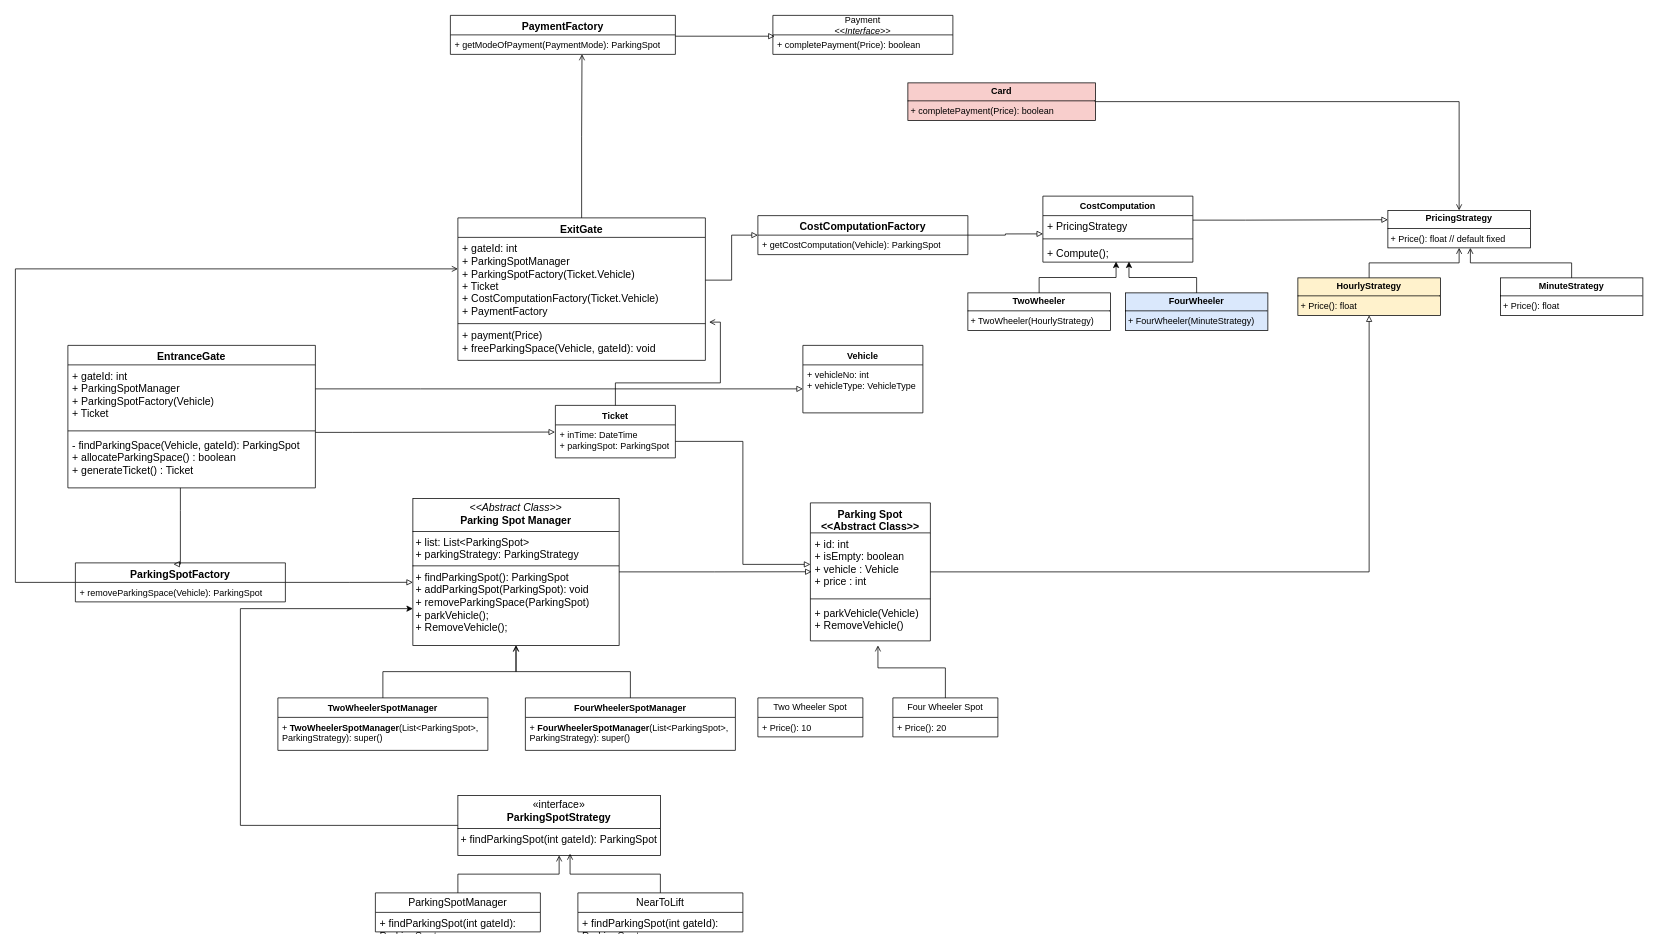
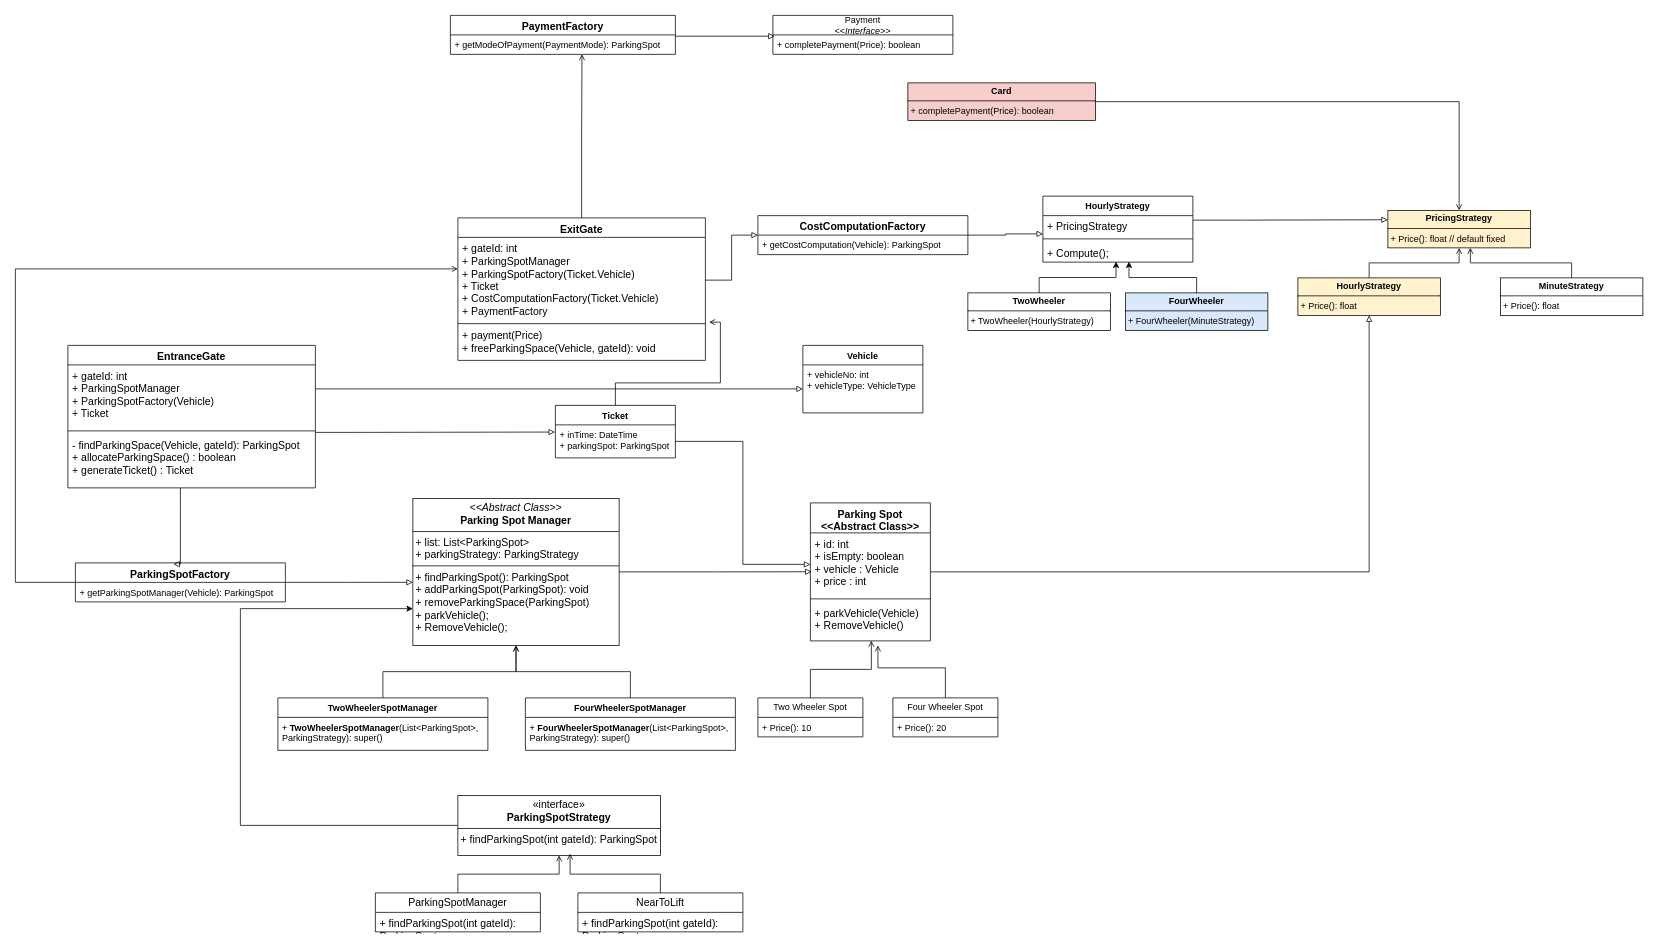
(1118, 207) -> (1118, 207)
(1459, 229) -> (1459, 229)
(178, 593) -> (181, 598)
none -> (841, 669)
